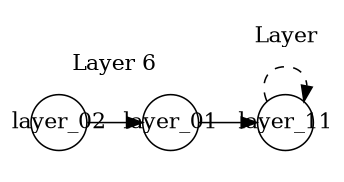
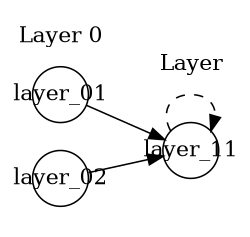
(115, 64) -> (61, 36)
(107, 123) -> (127, 164)
